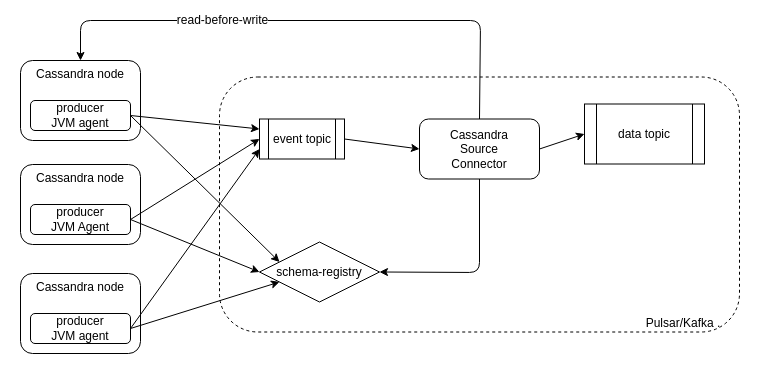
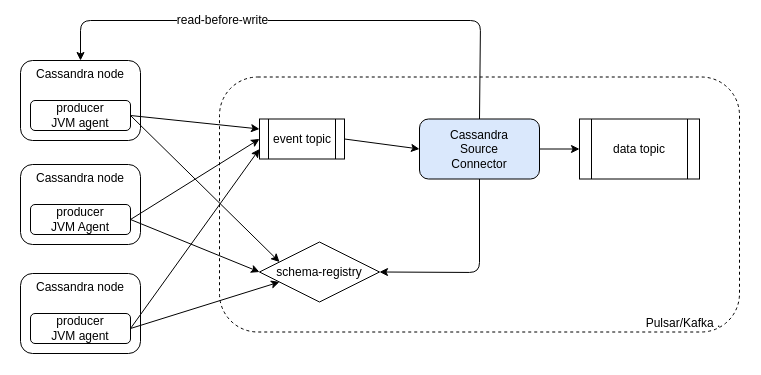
(645, 134) -> (640, 149)
(480, 149) -> (480, 149)
